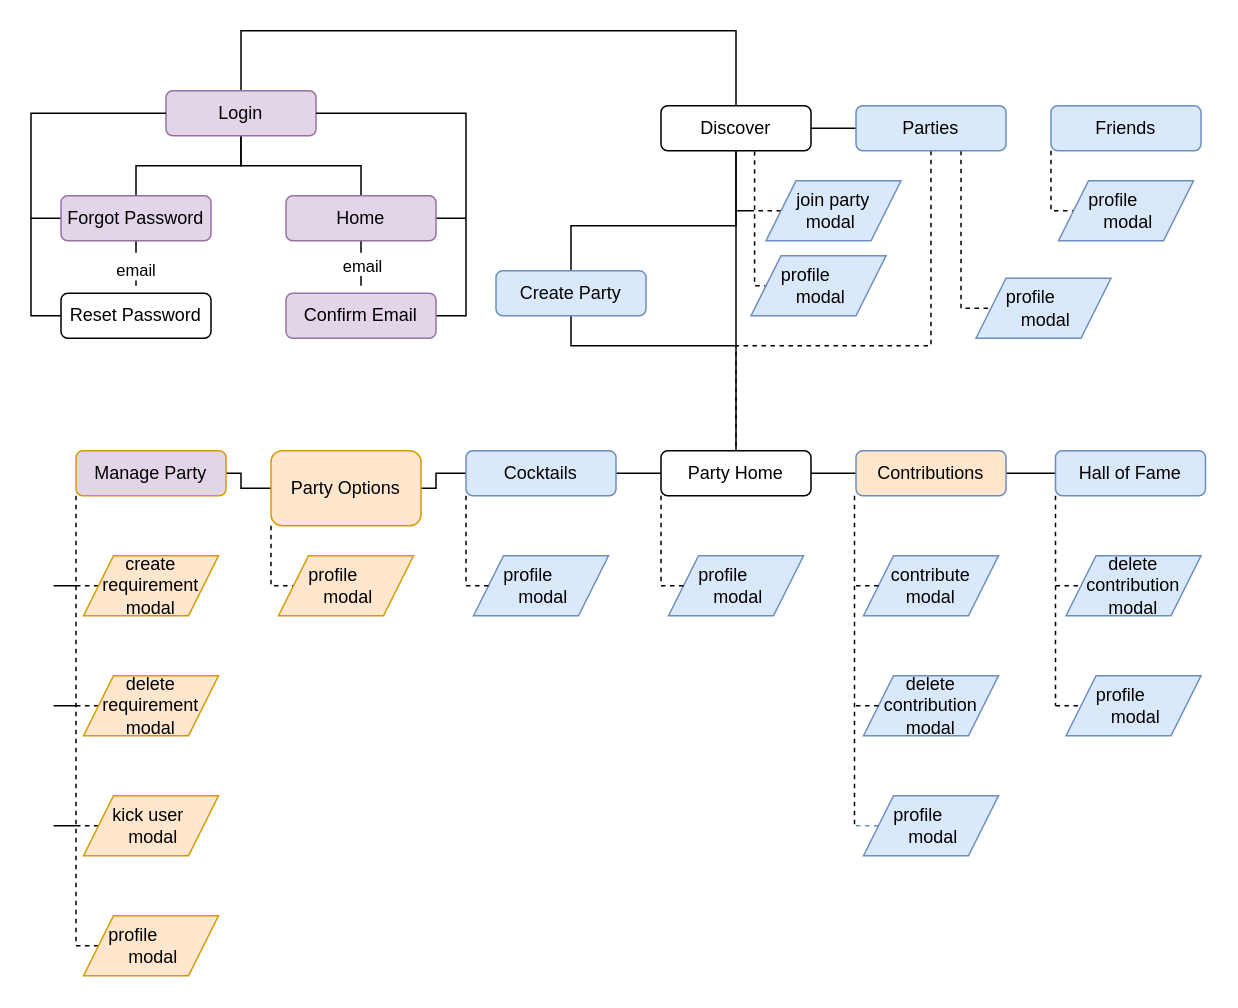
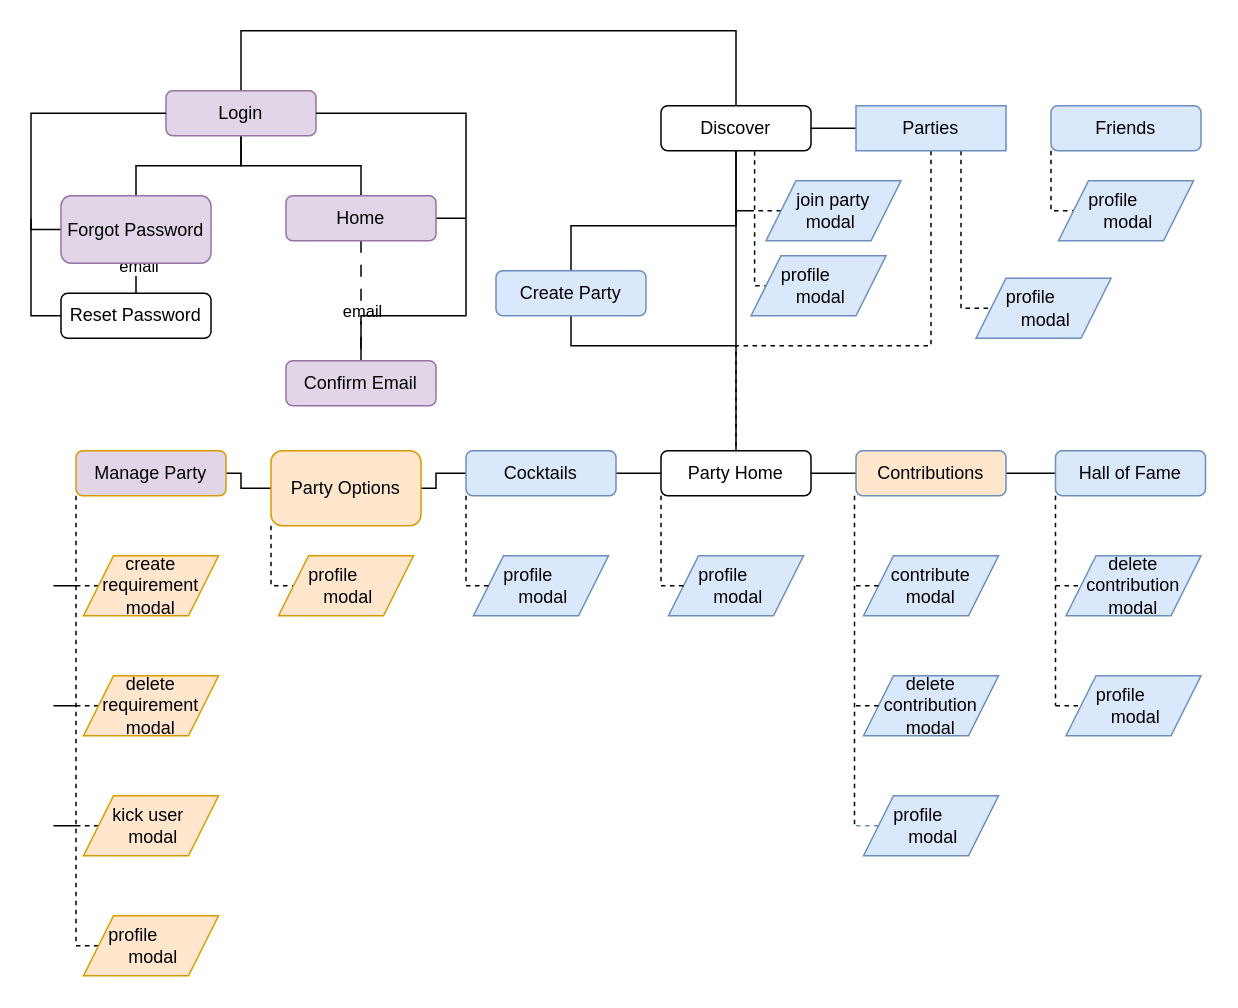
(931, 128) -> (931, 128)
(136, 218) -> (136, 230)
(361, 316) -> (361, 383)
